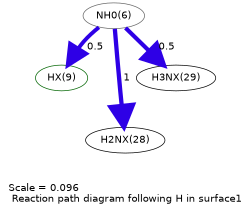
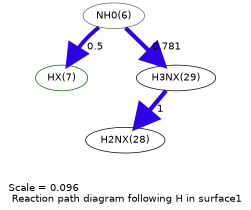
(165, 47) -> (165, 47)
(118, 67) -> (158, 101)
(62, 78) -> (62, 78)
